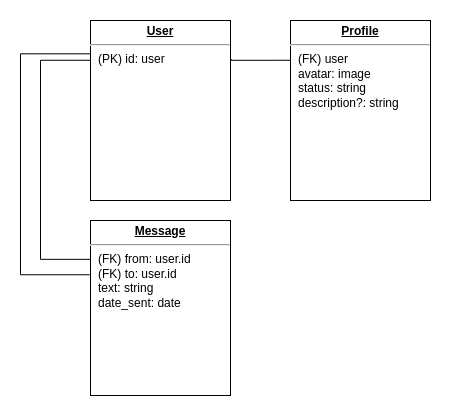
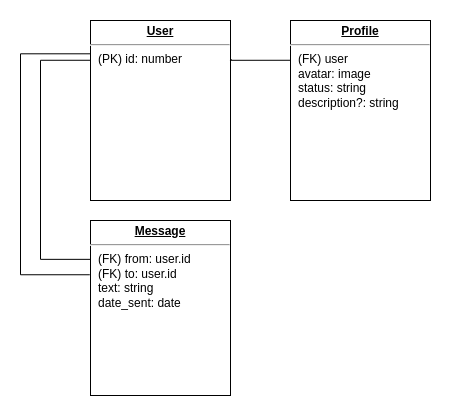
(128, 35) -> (135, 35)
